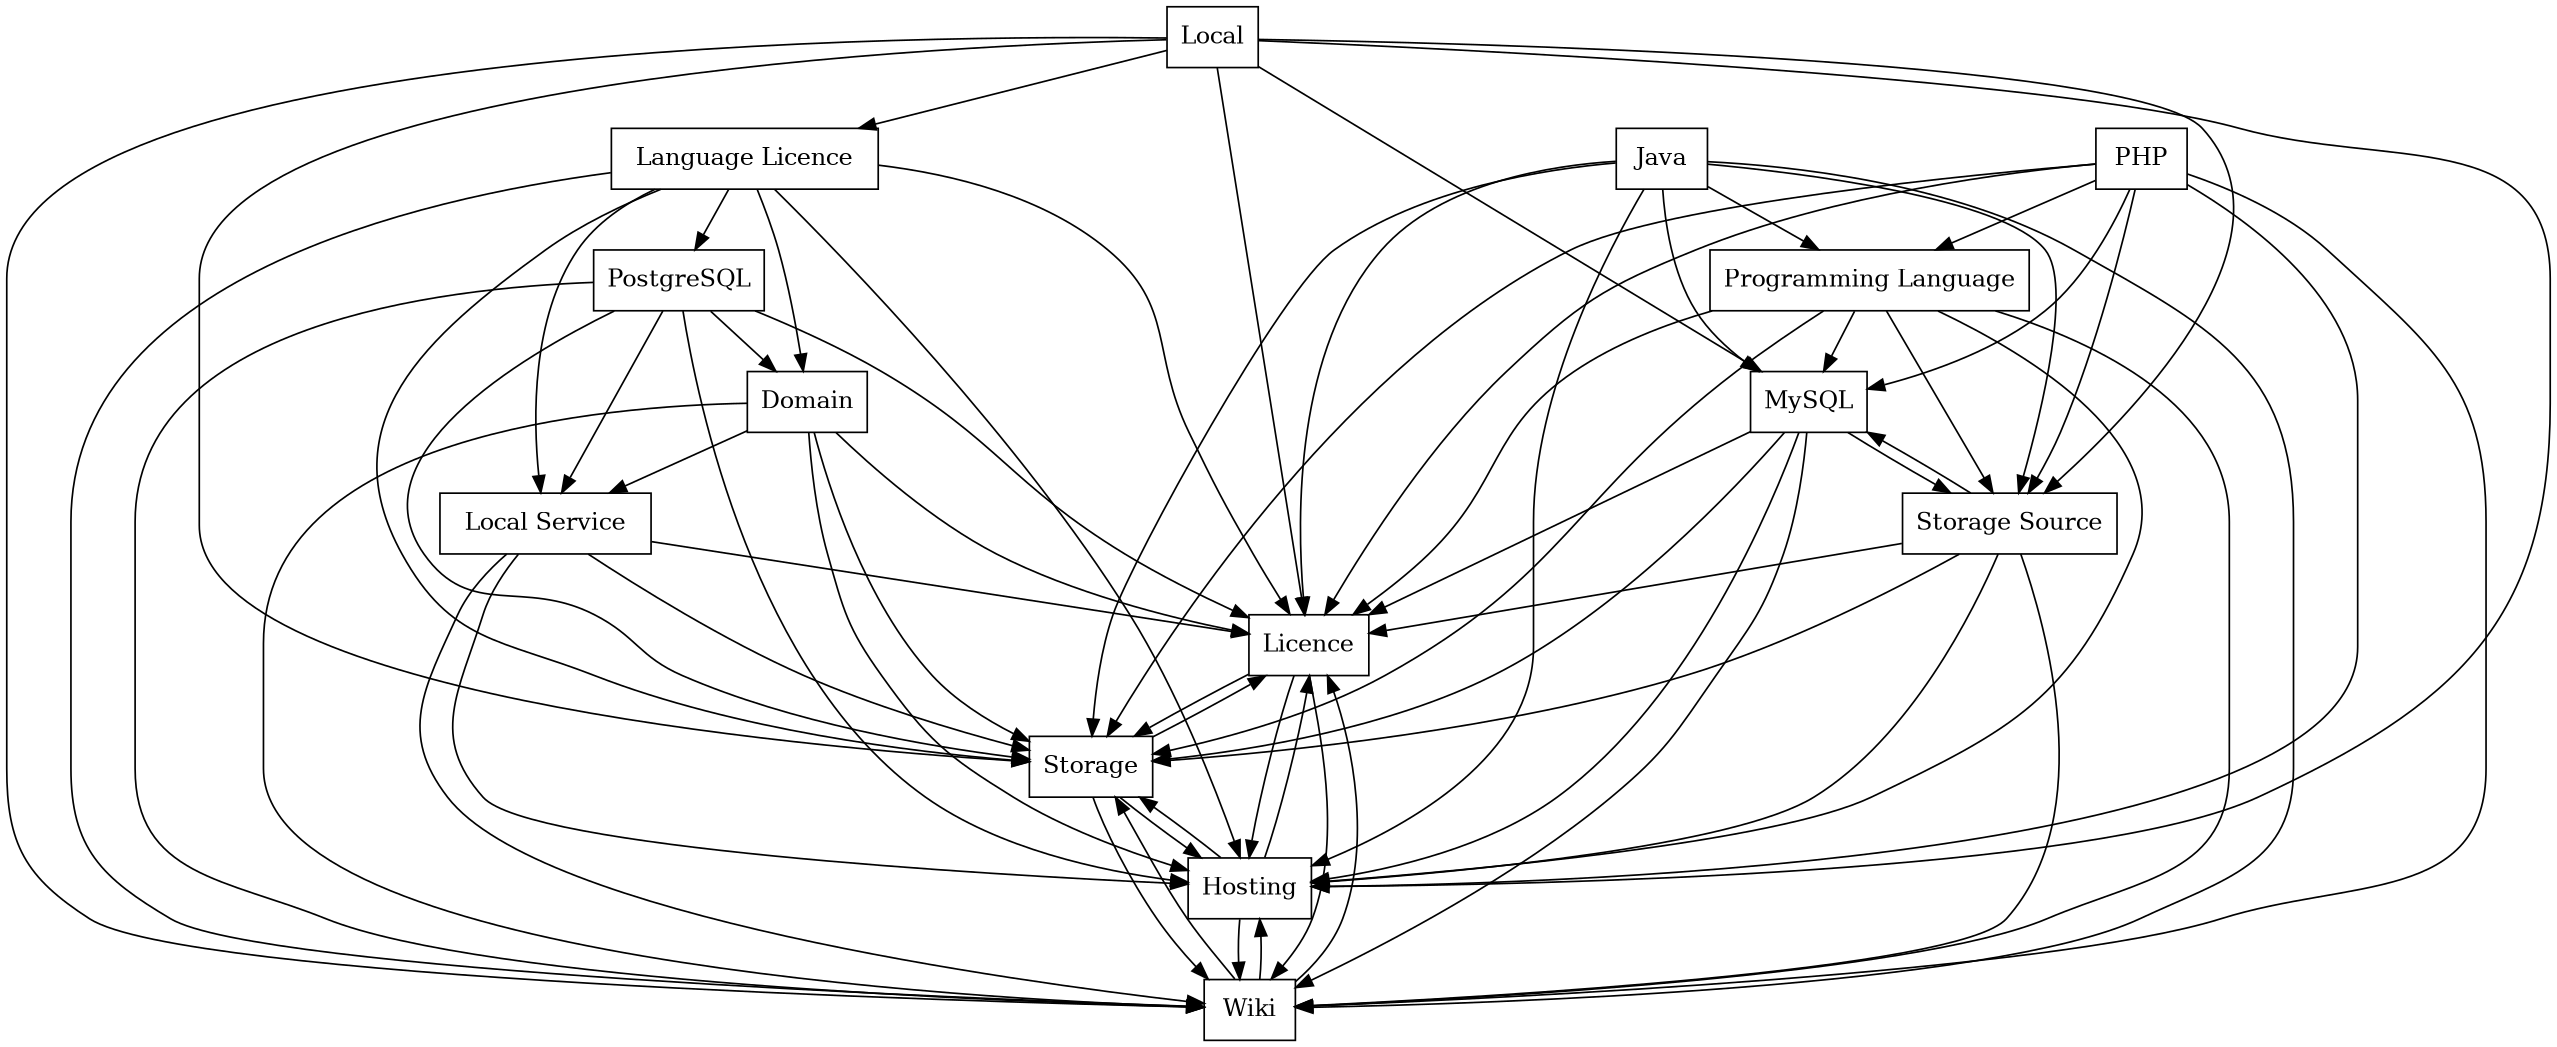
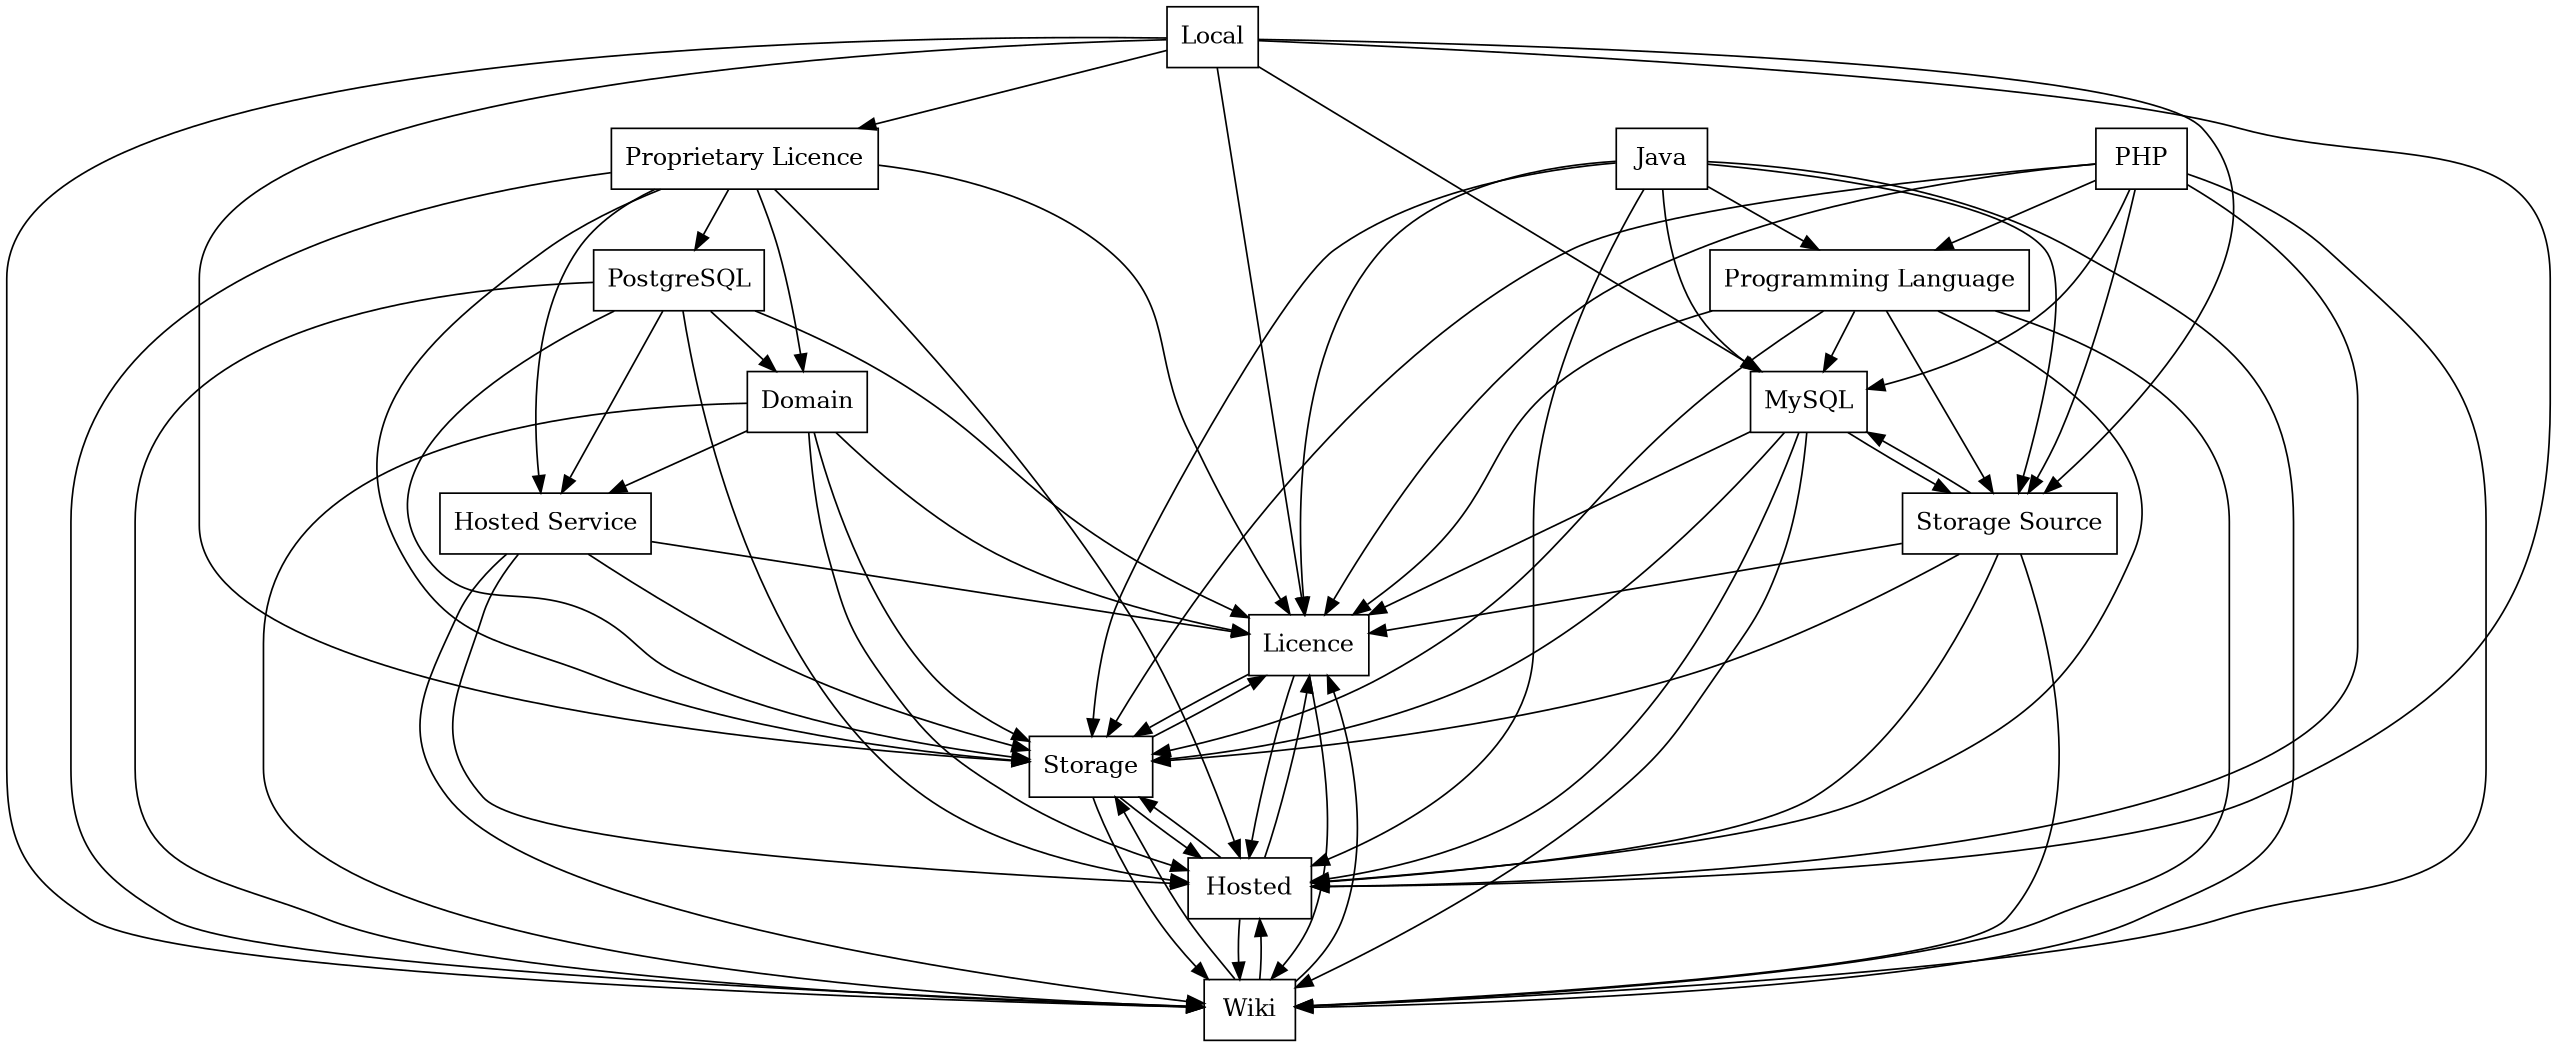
(745, 159) -> (745, 159)
(546, 524) -> (546, 524)
(1250, 888) -> (1250, 888)
